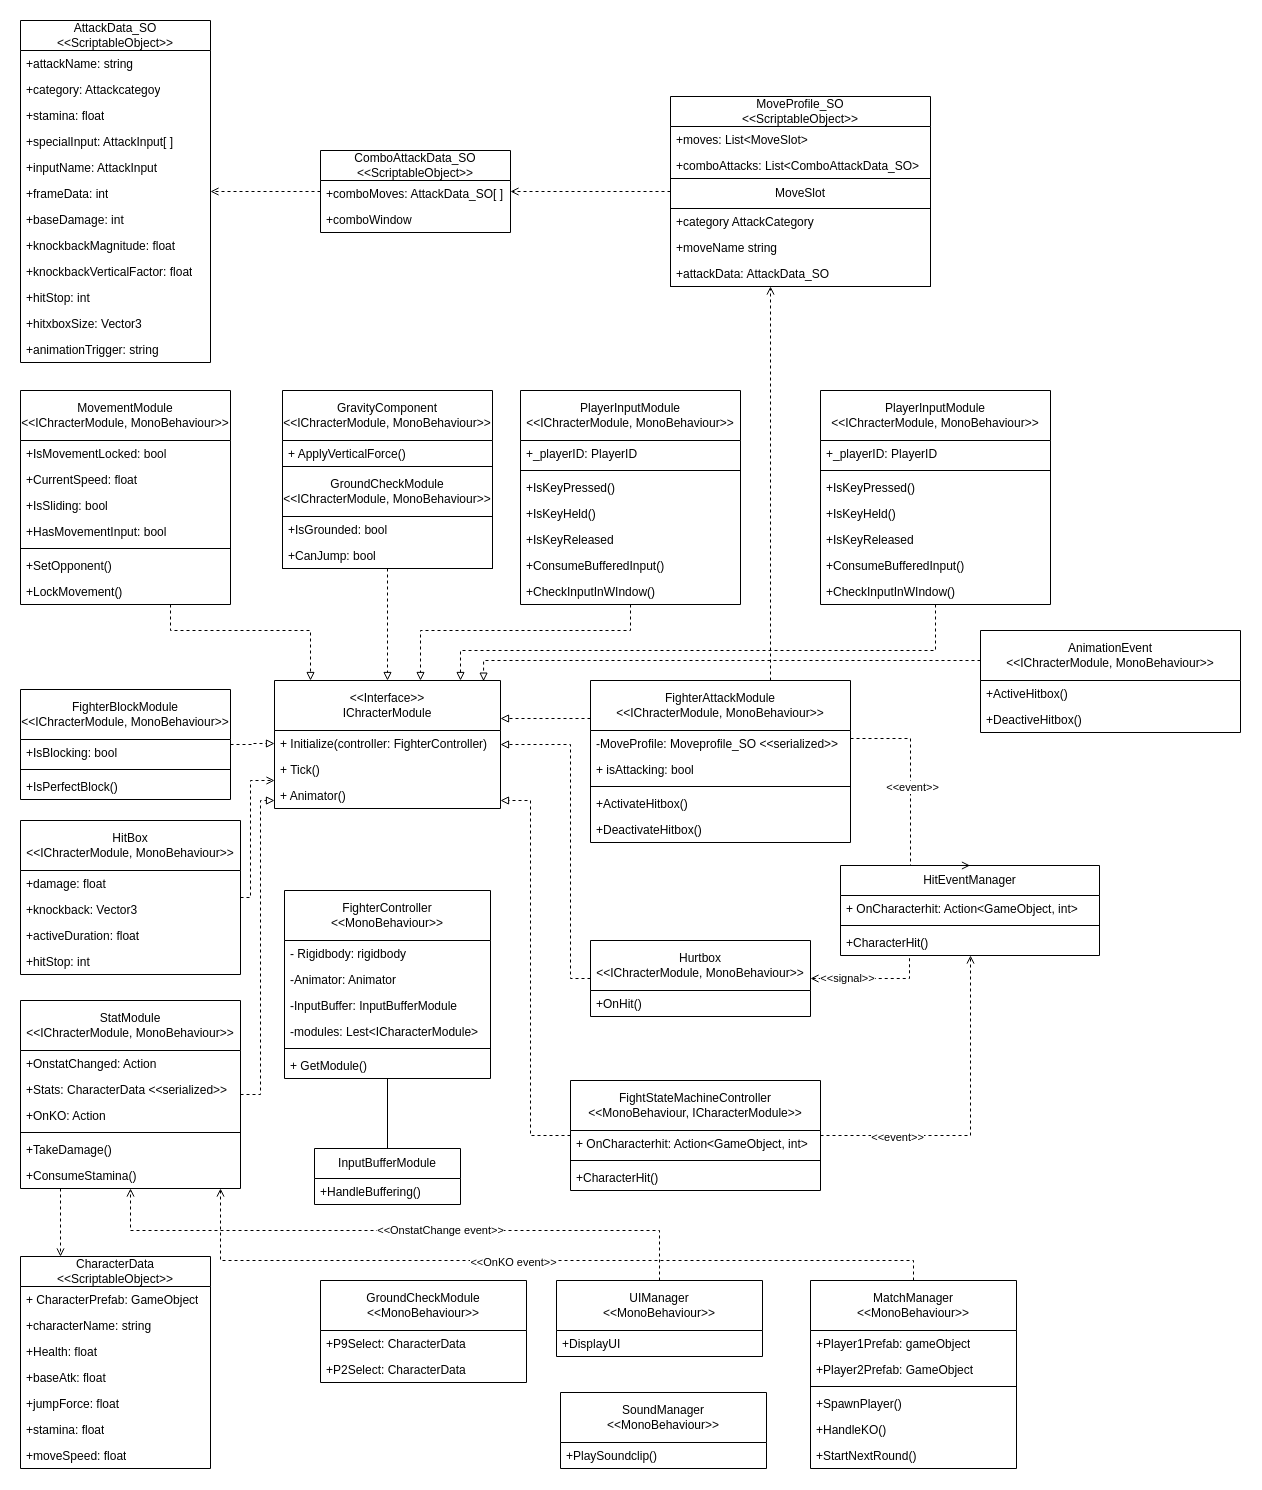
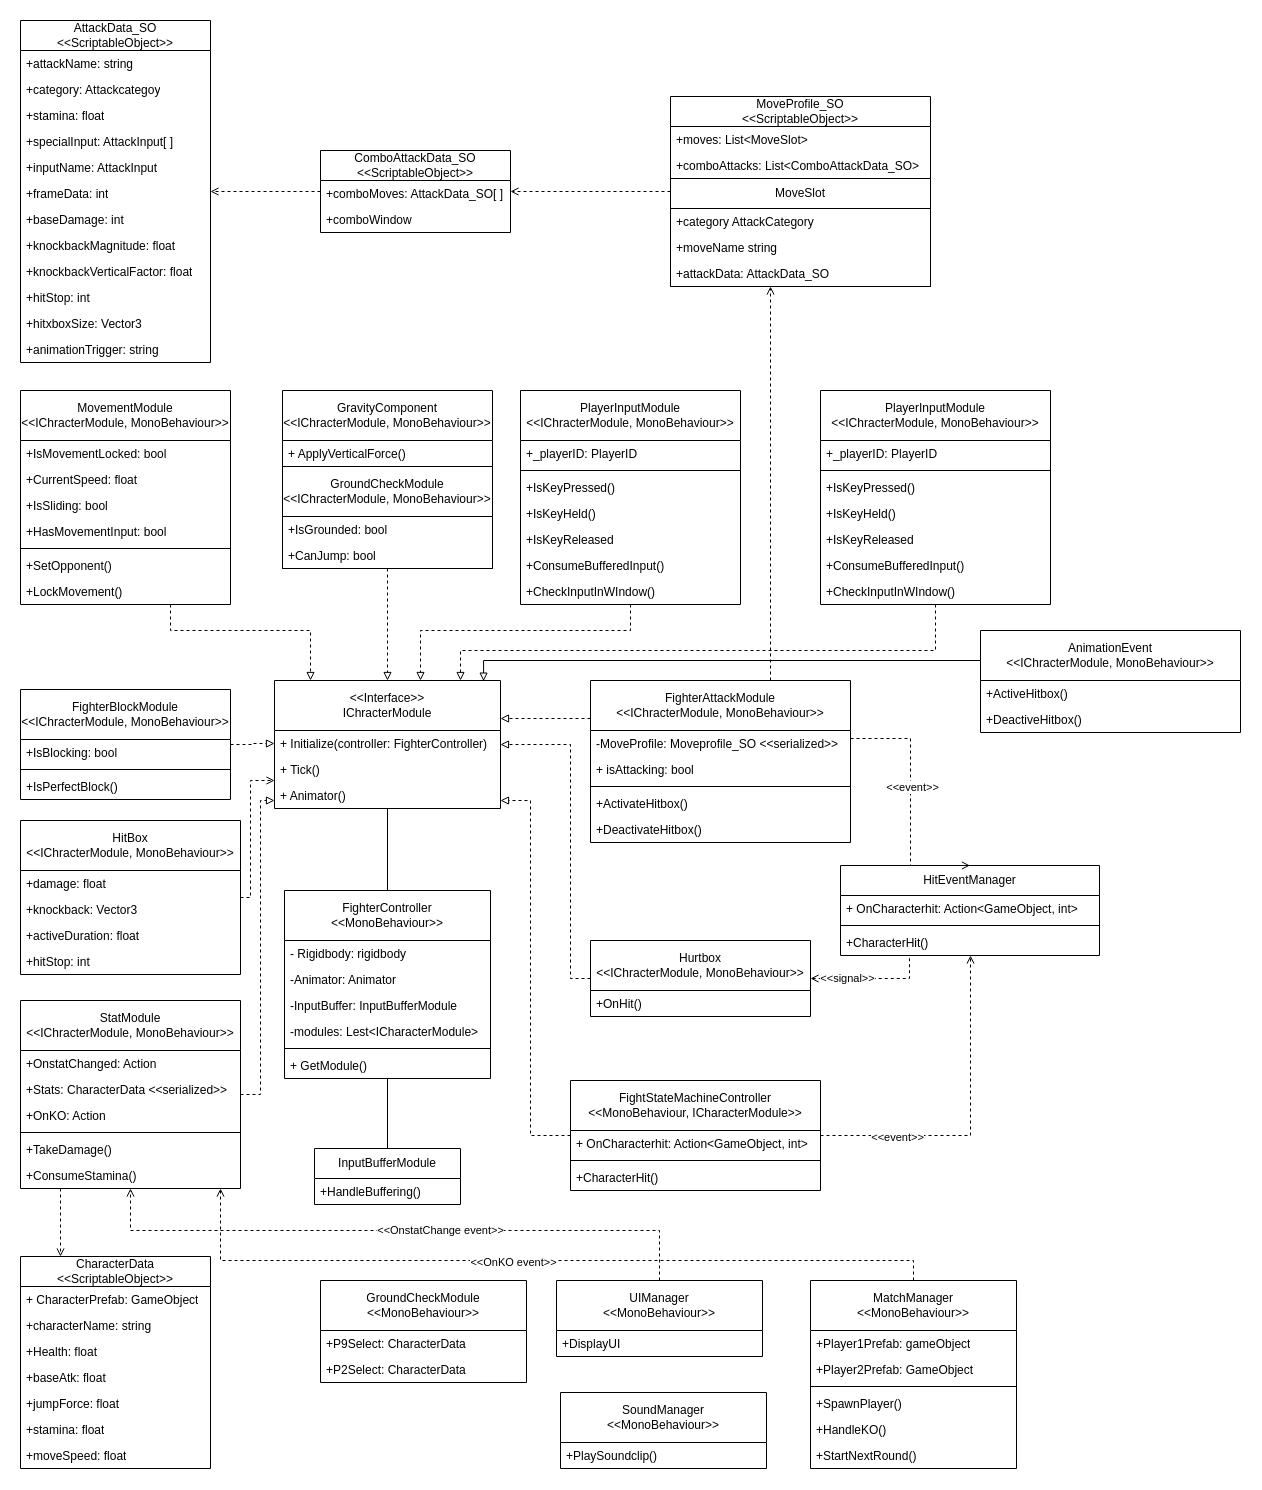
(725, 661) -> (725, 661)
none -> (388, 849)
